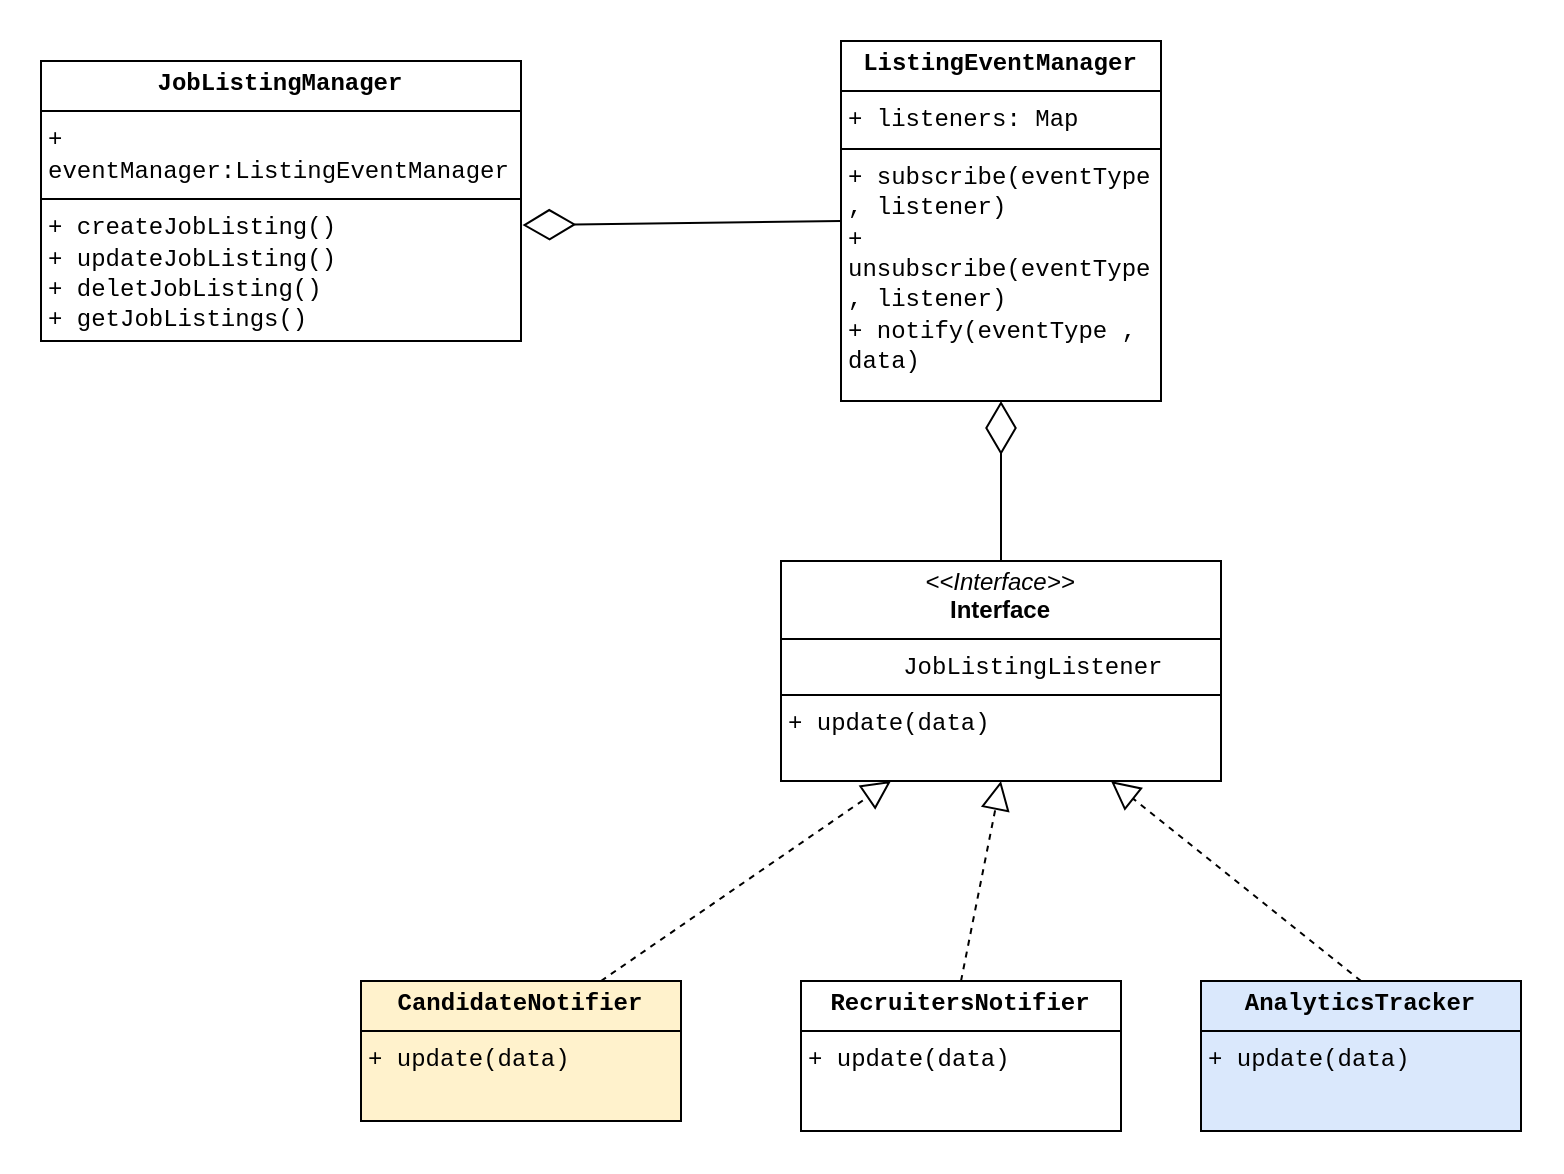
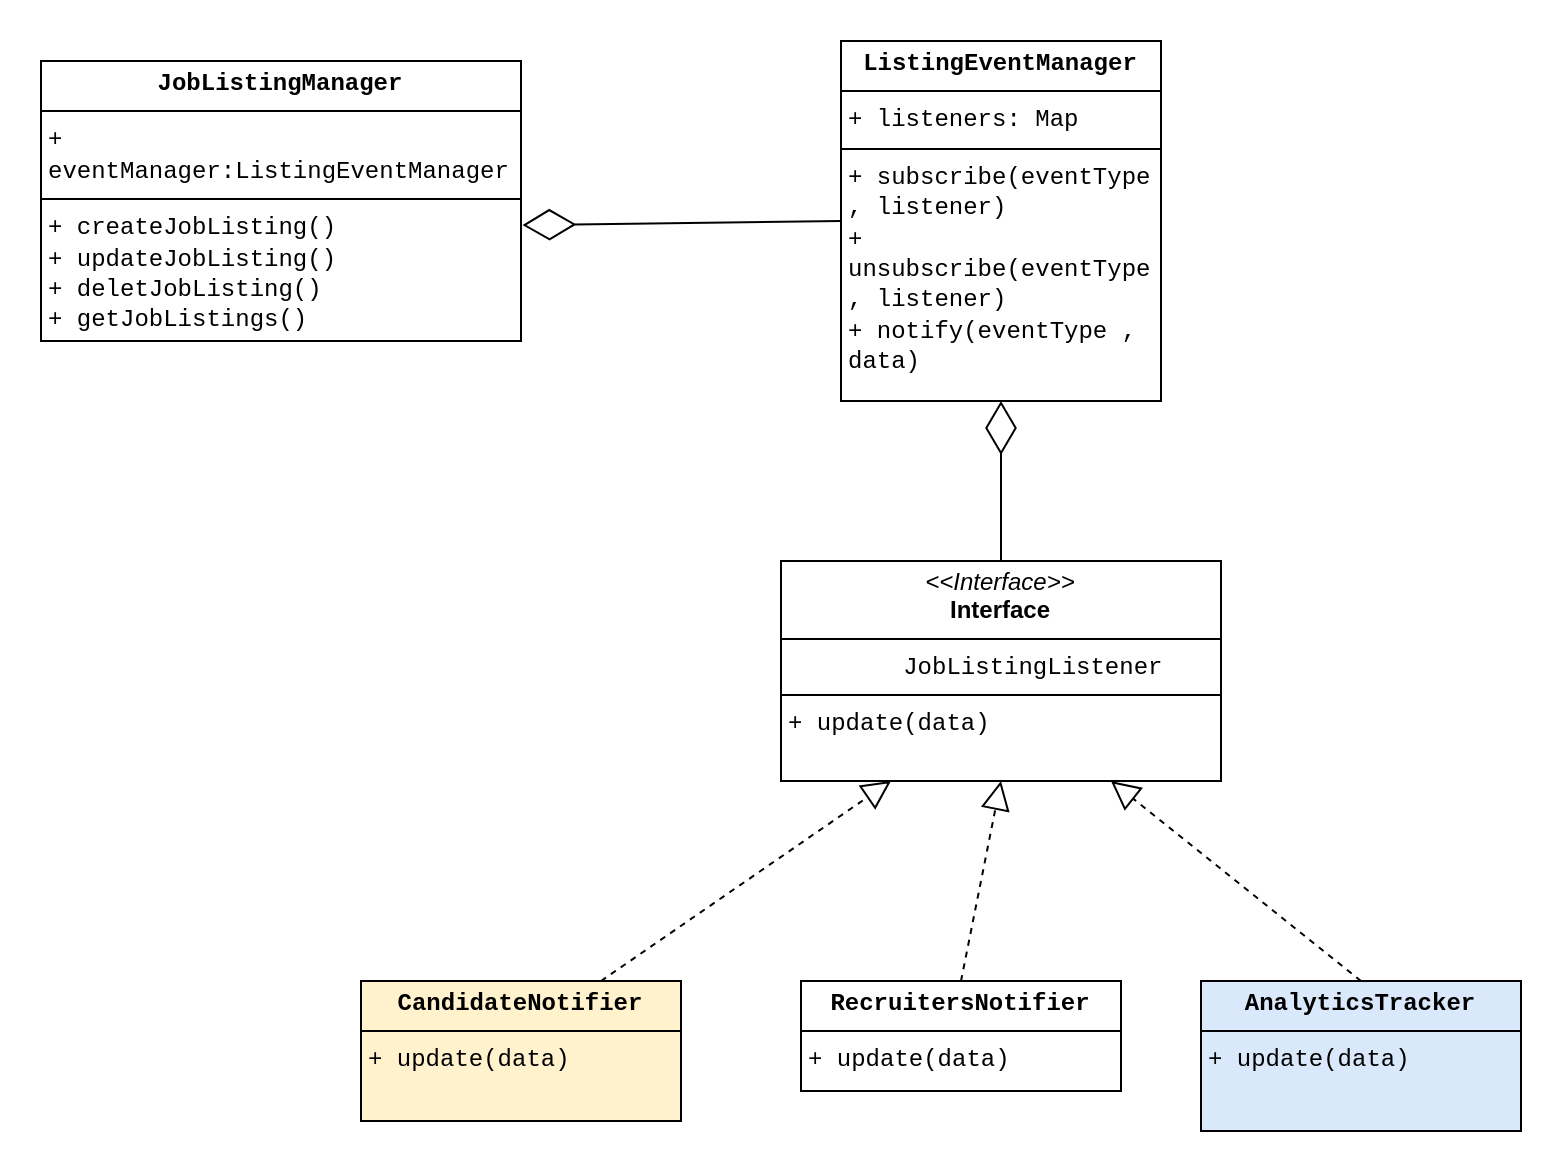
(961, 1056) -> (961, 1036)
